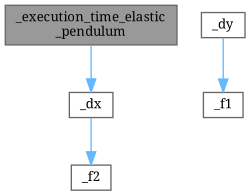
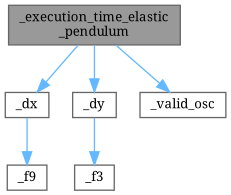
none -> (94, 62)
none -> (183, 105)
(223, 105) -> (94, 178)
(91, 178) -> (27, 178)
